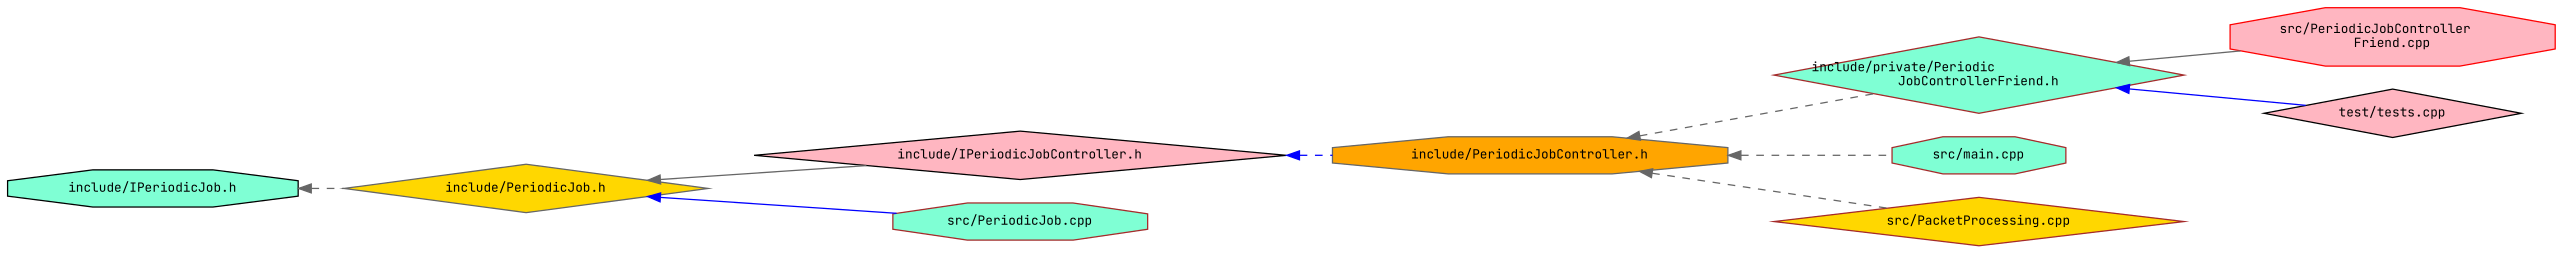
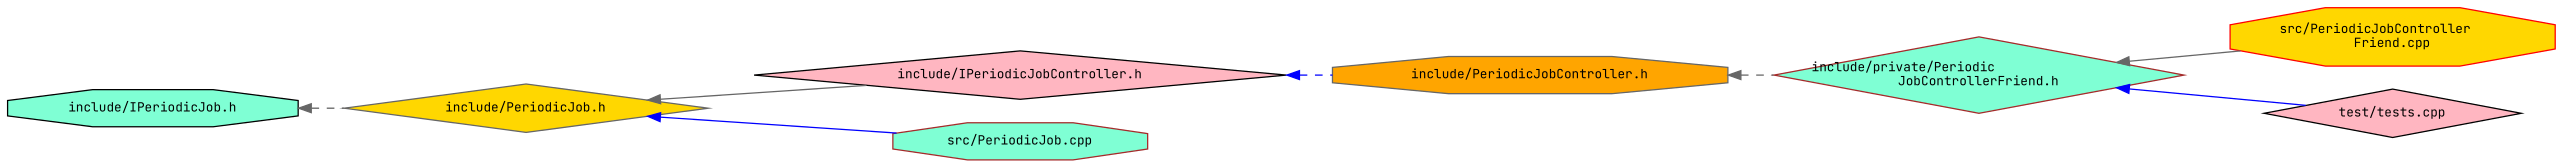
(2393, 37) -> (2393, 37)
(1979, 155) -> none
(1979, 222) -> none
